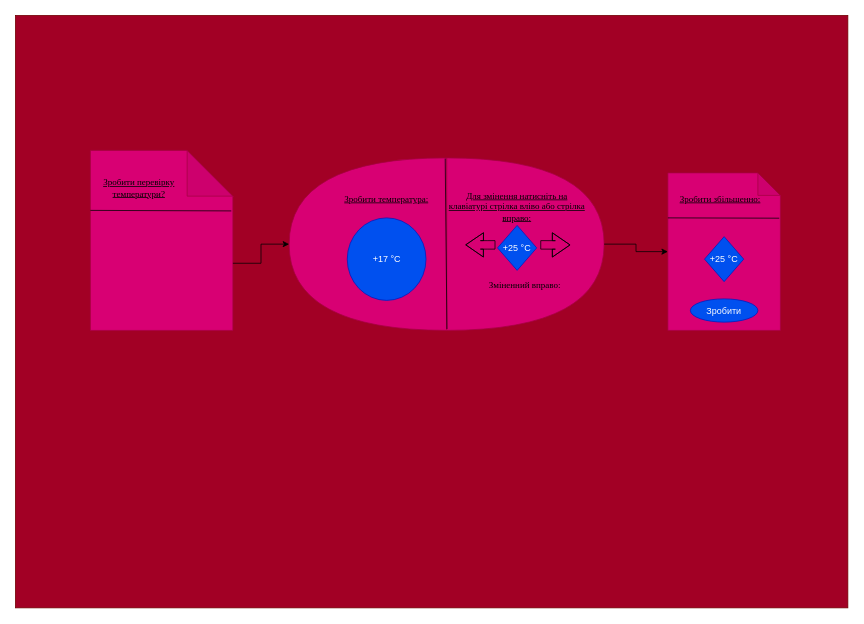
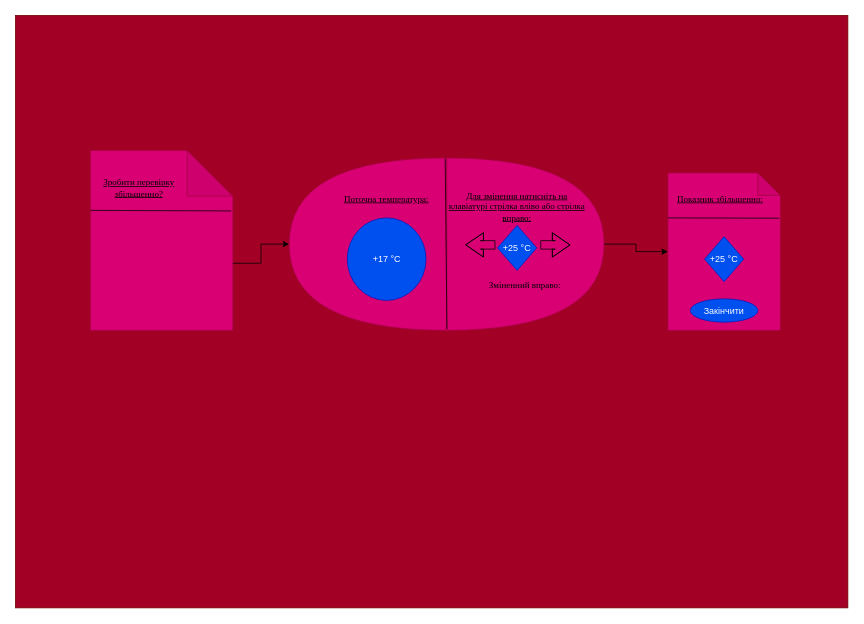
(139, 188) -> (139, 188)
(387, 199) -> (387, 199)
(720, 199) -> (720, 199)
(724, 311) -> (724, 311)
